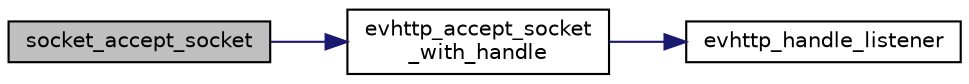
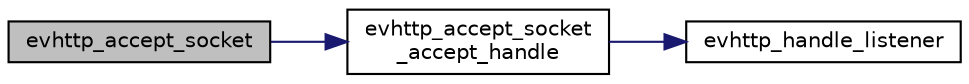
(139, 42) -> (139, 42)
(478, 42) -> (478, 42)
